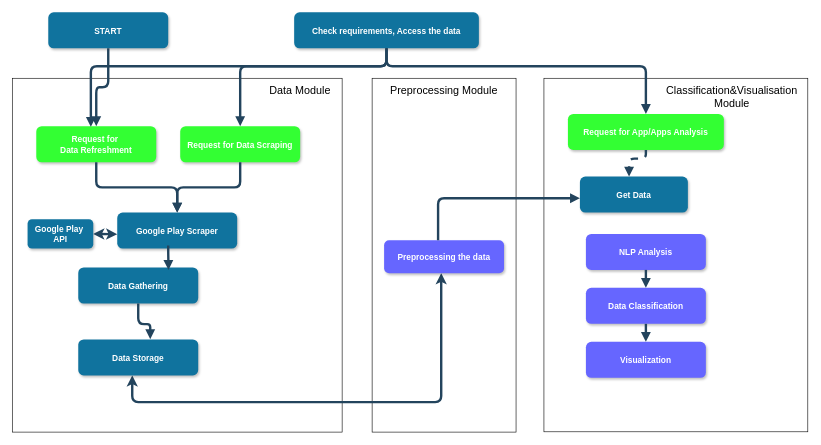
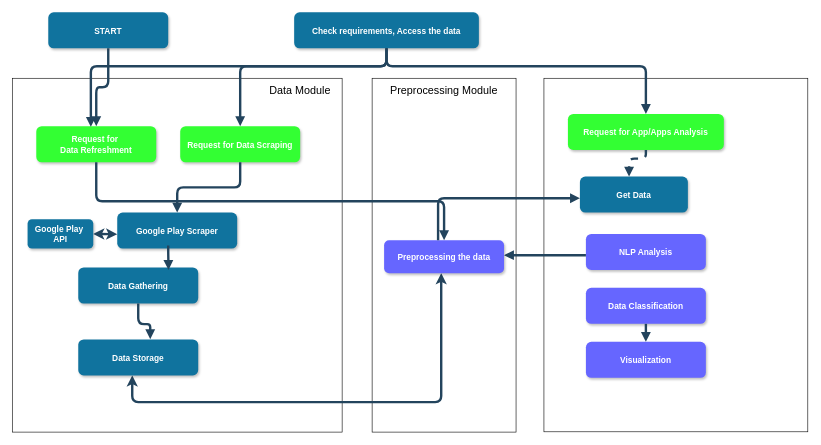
(732, 98) -> none
(133, 188) -> (275, 201)
(646, 277) -> (550, 255)
